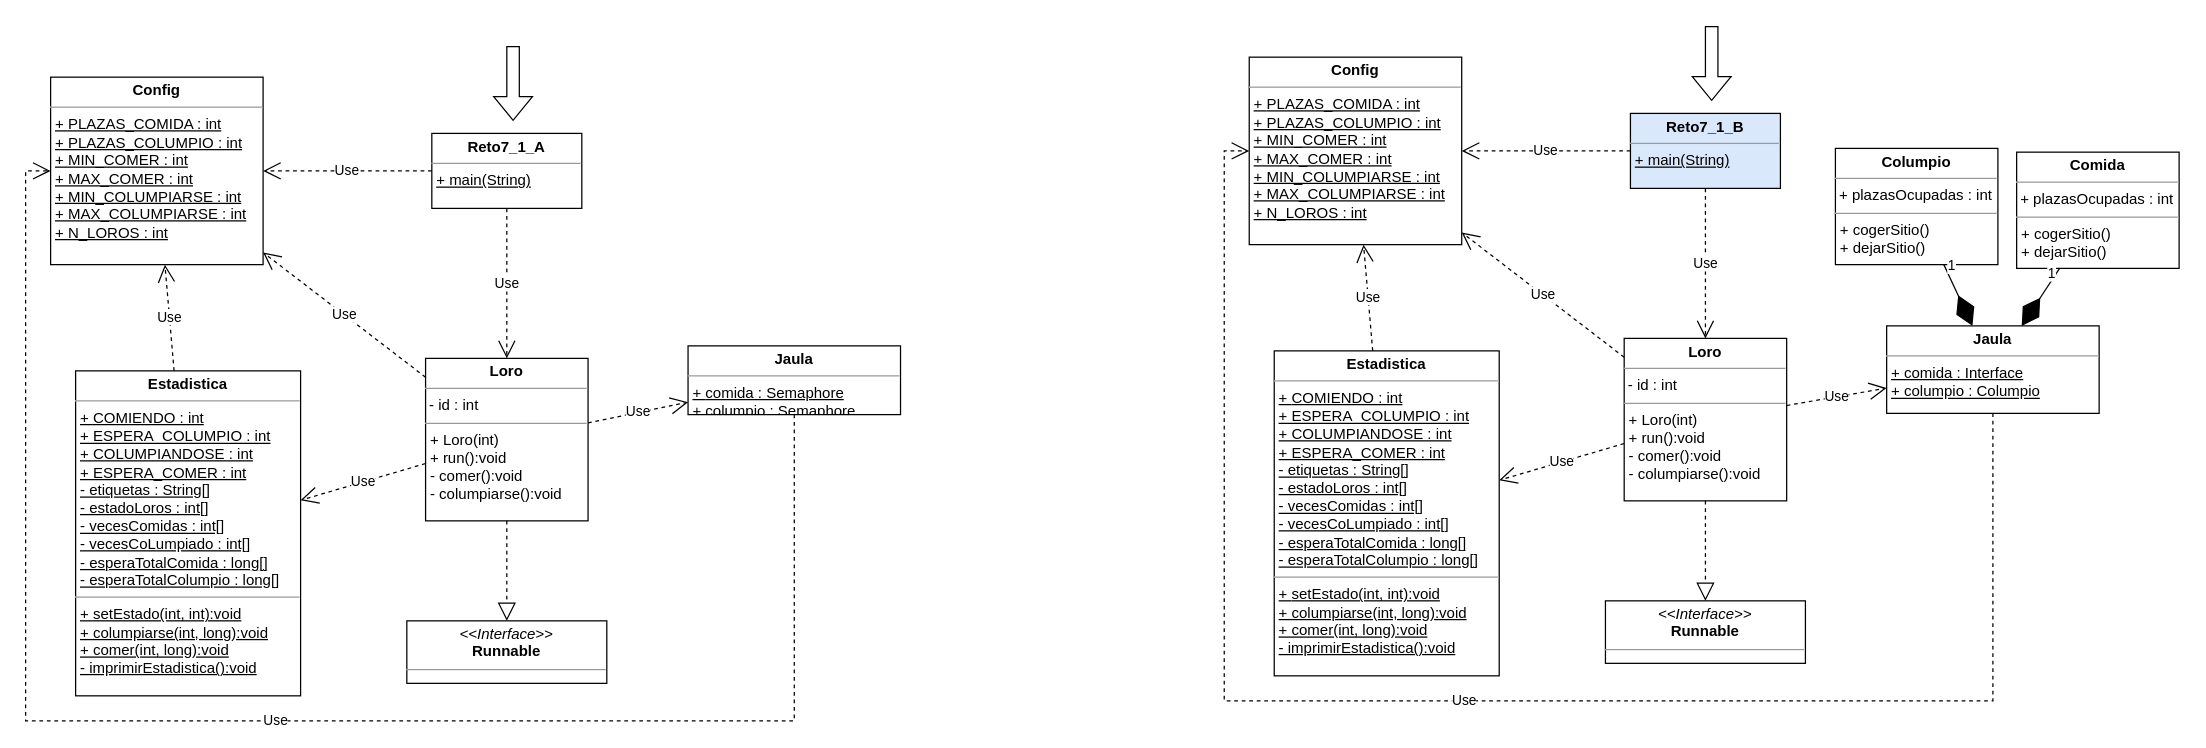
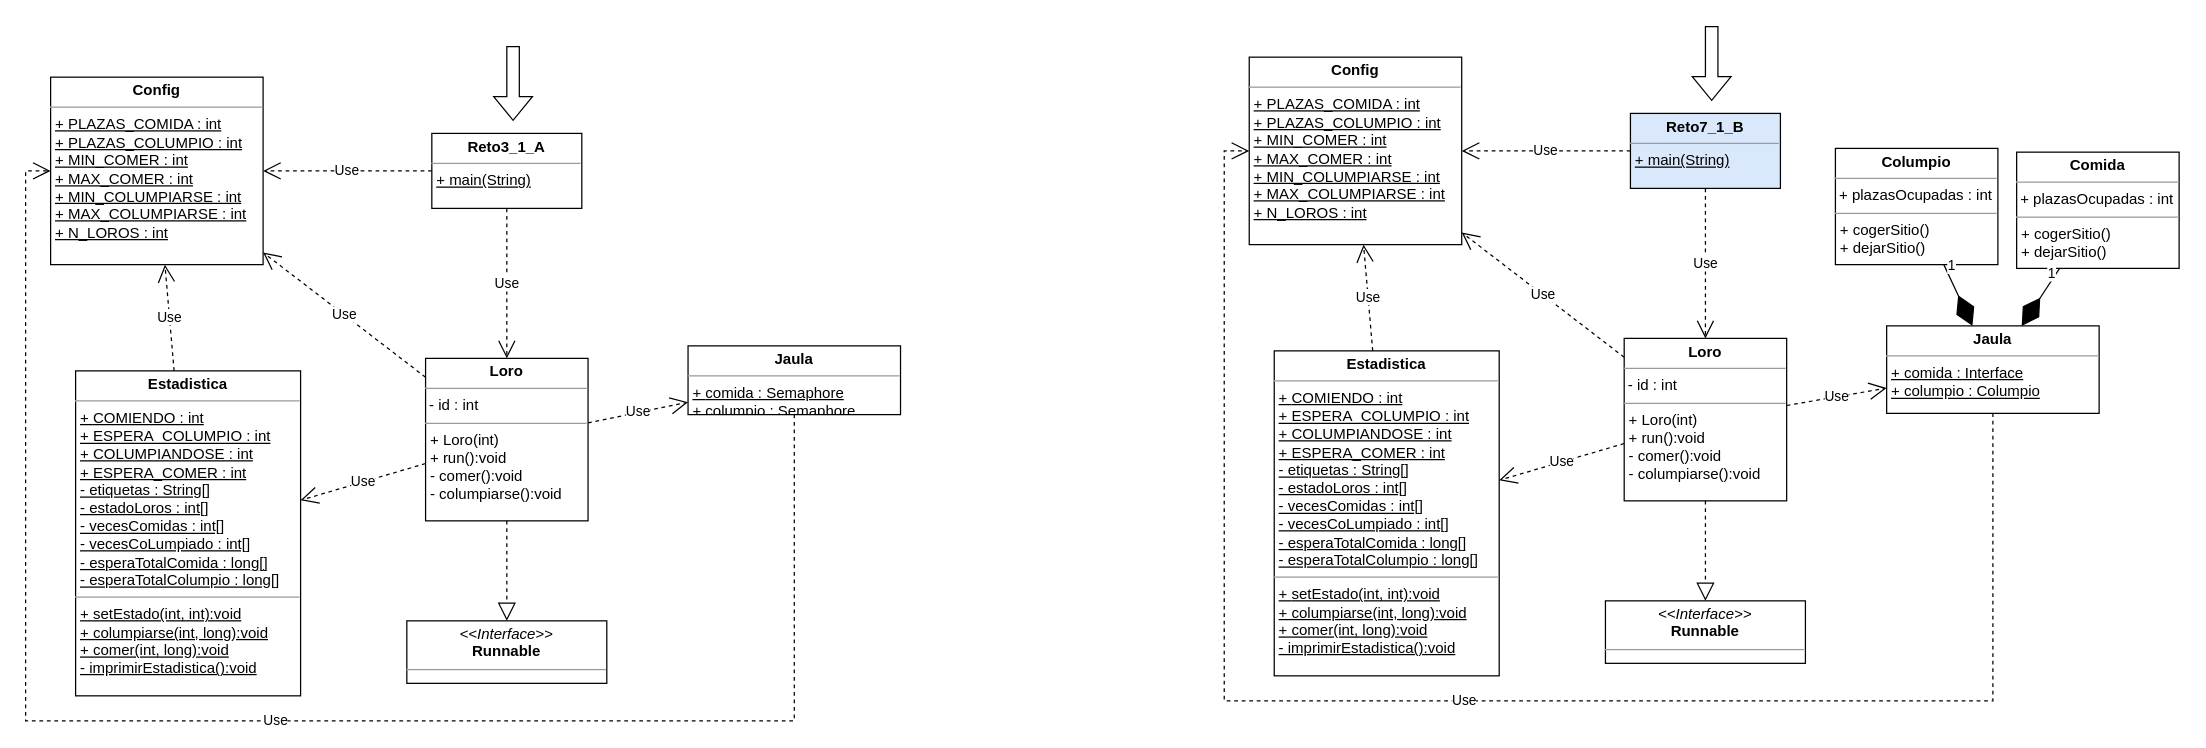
(485, 151) -> (485, 151)
